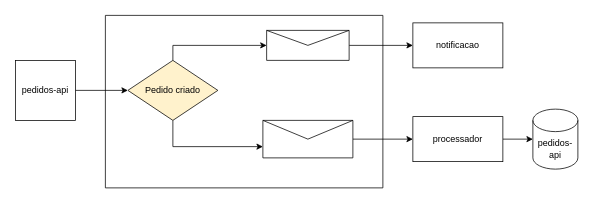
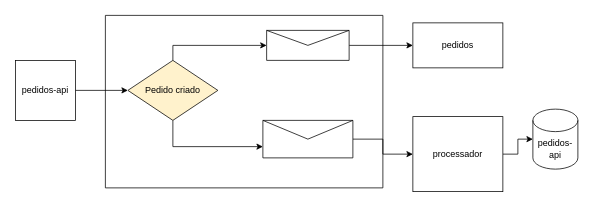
(458, 45) -> (458, 45)
(458, 139) -> (458, 154)
